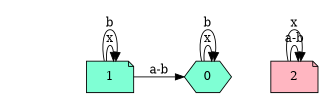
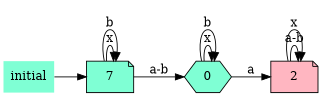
none -> (29, 77)
(110, 77) -> (110, 77)
none -> (247, 77)
